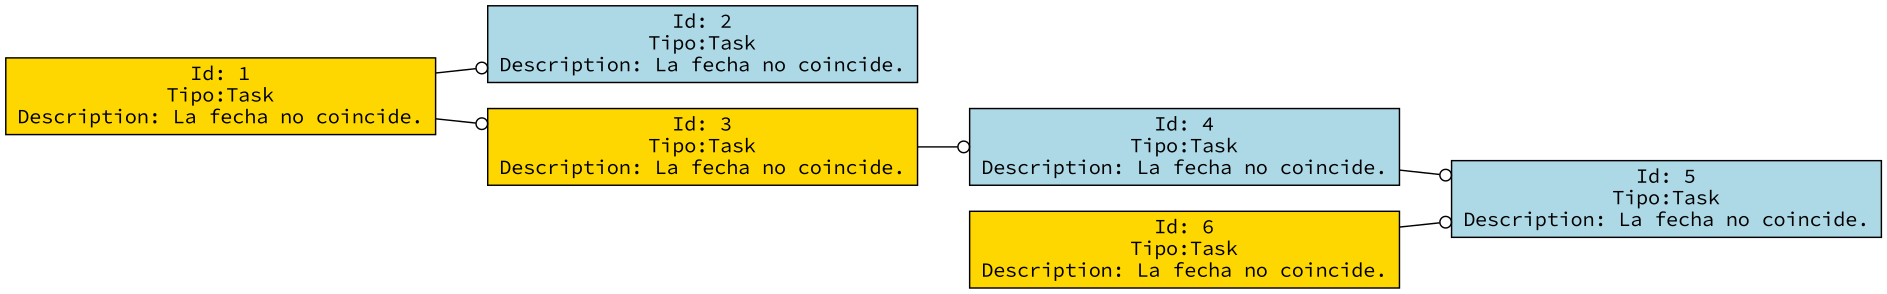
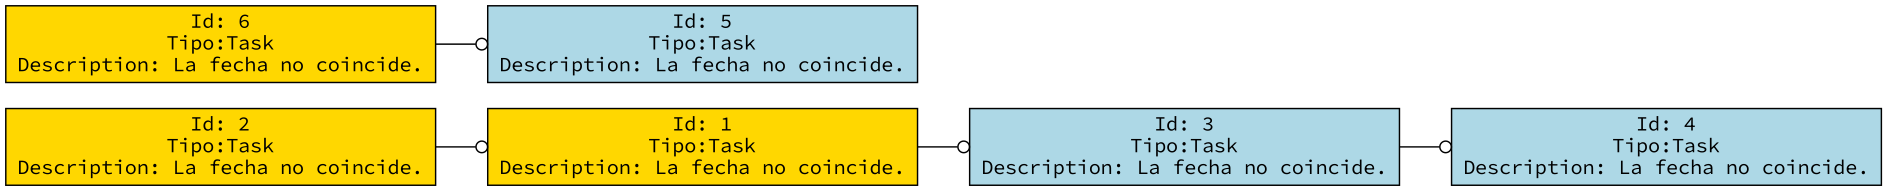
(703, 44) -> (221, 147)
(456, 71) -> (456, 147)
(703, 147) -> (1185, 147)
(1420, 172) -> none
